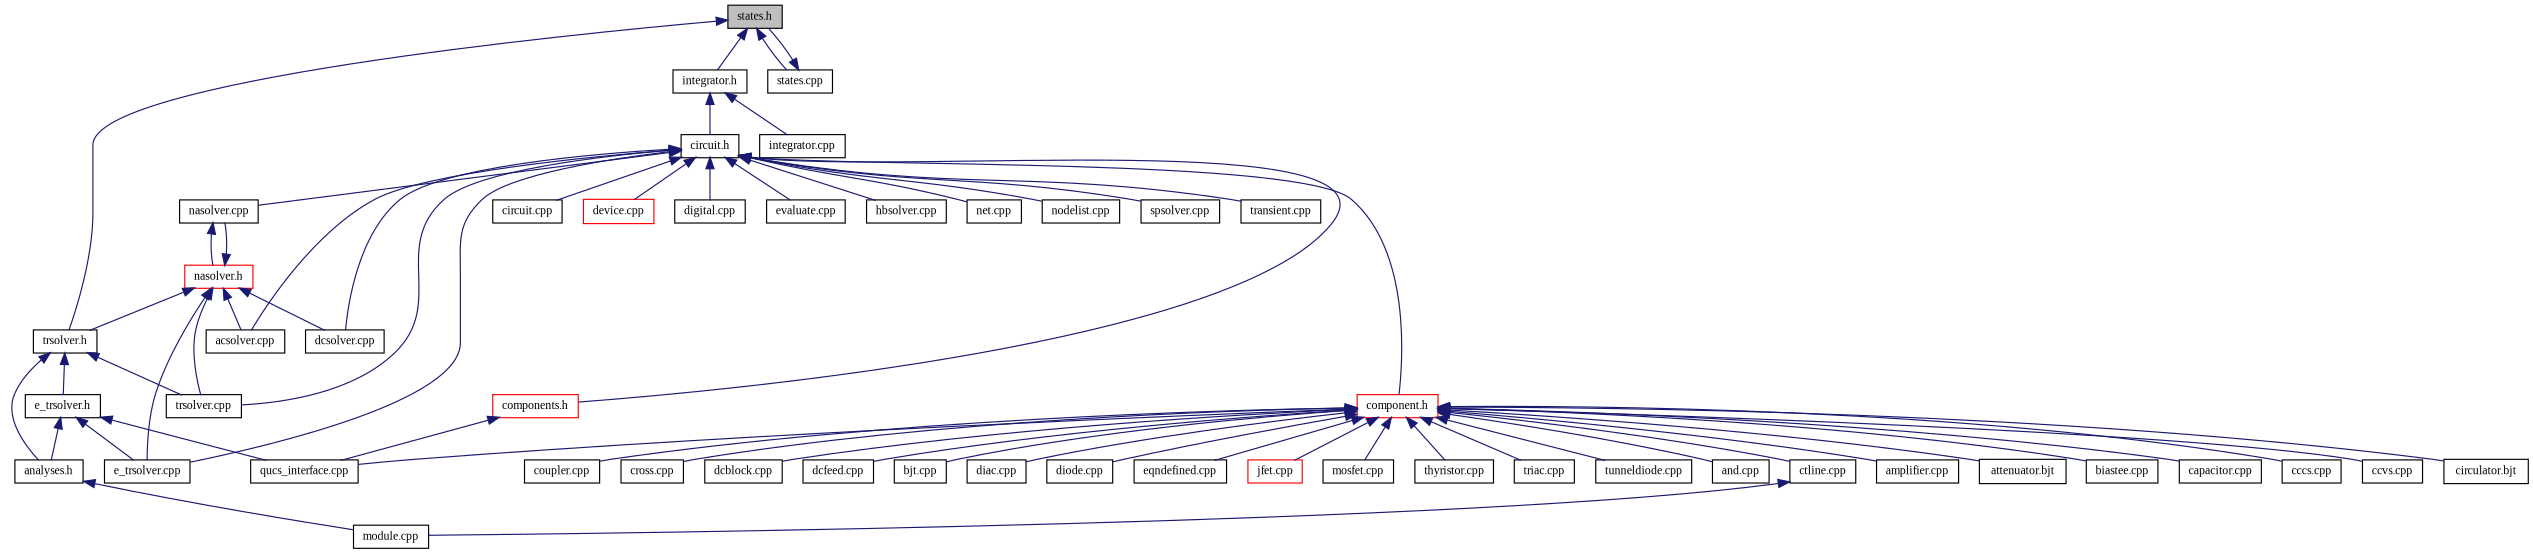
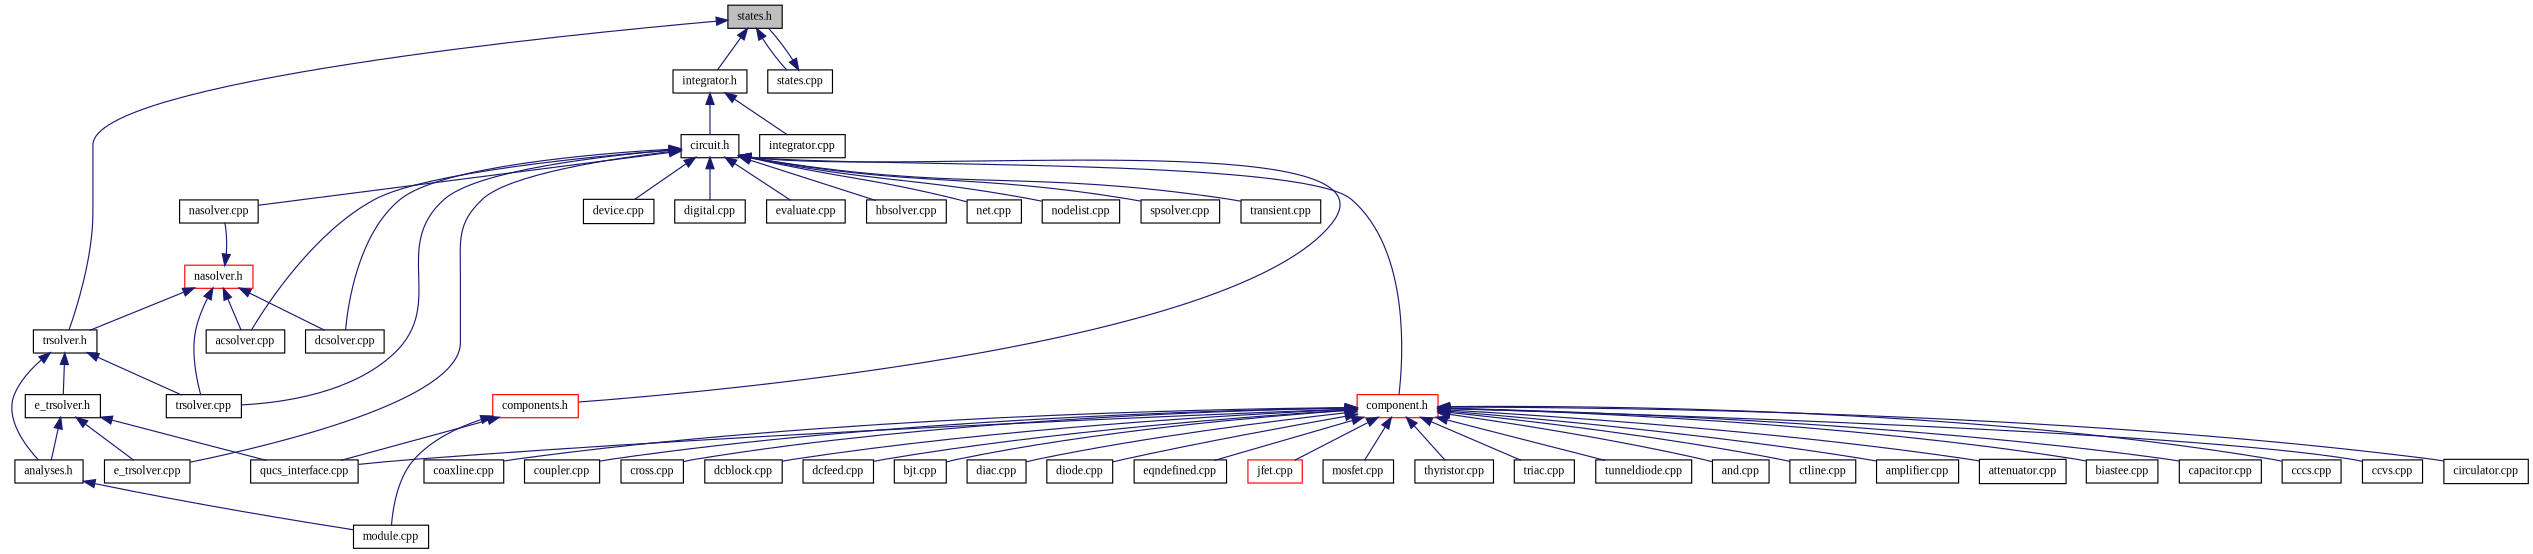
(527, 211) -> none
(619, 211) -> (619, 211)
(211, 250) -> none
(163, 374) -> none
none -> (464, 471)
(2023, 471) -> (2023, 471)
(2486, 471) -> (2486, 471)
(1104, 522) -> (422, 451)
